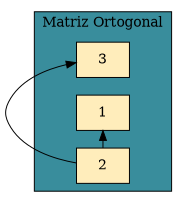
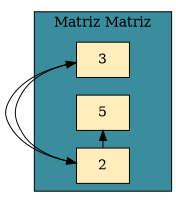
(103, 23) -> (103, 23)
none -> (16, 108)
(103, 113) -> (103, 113)
